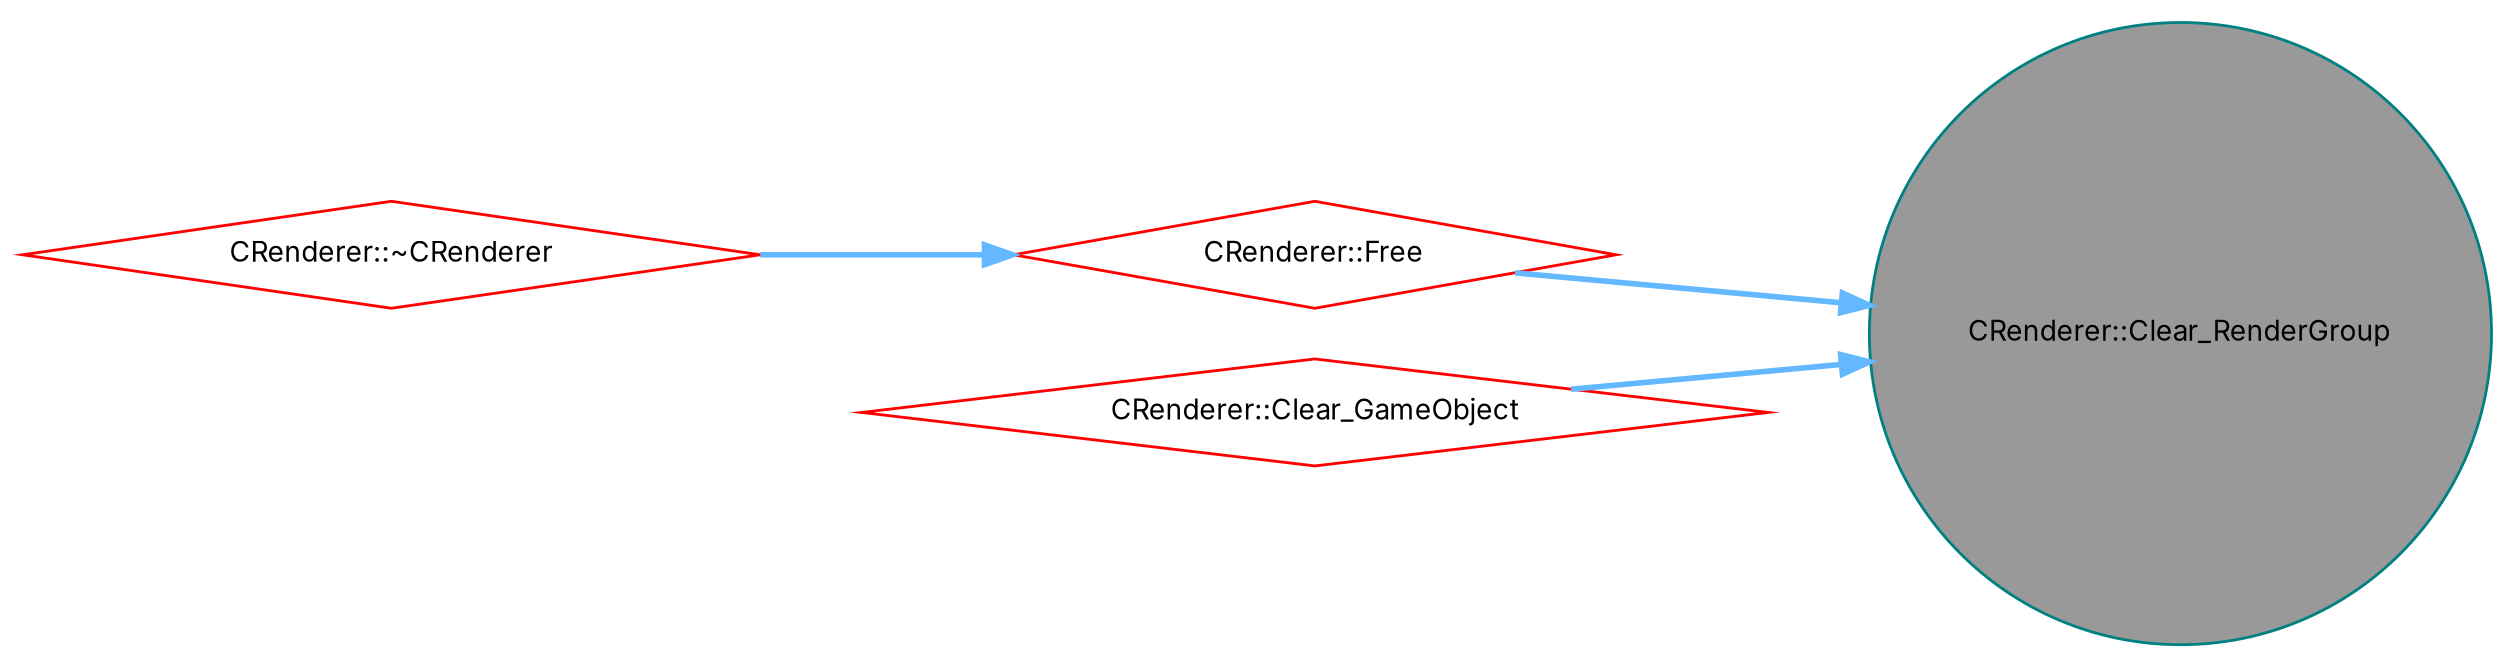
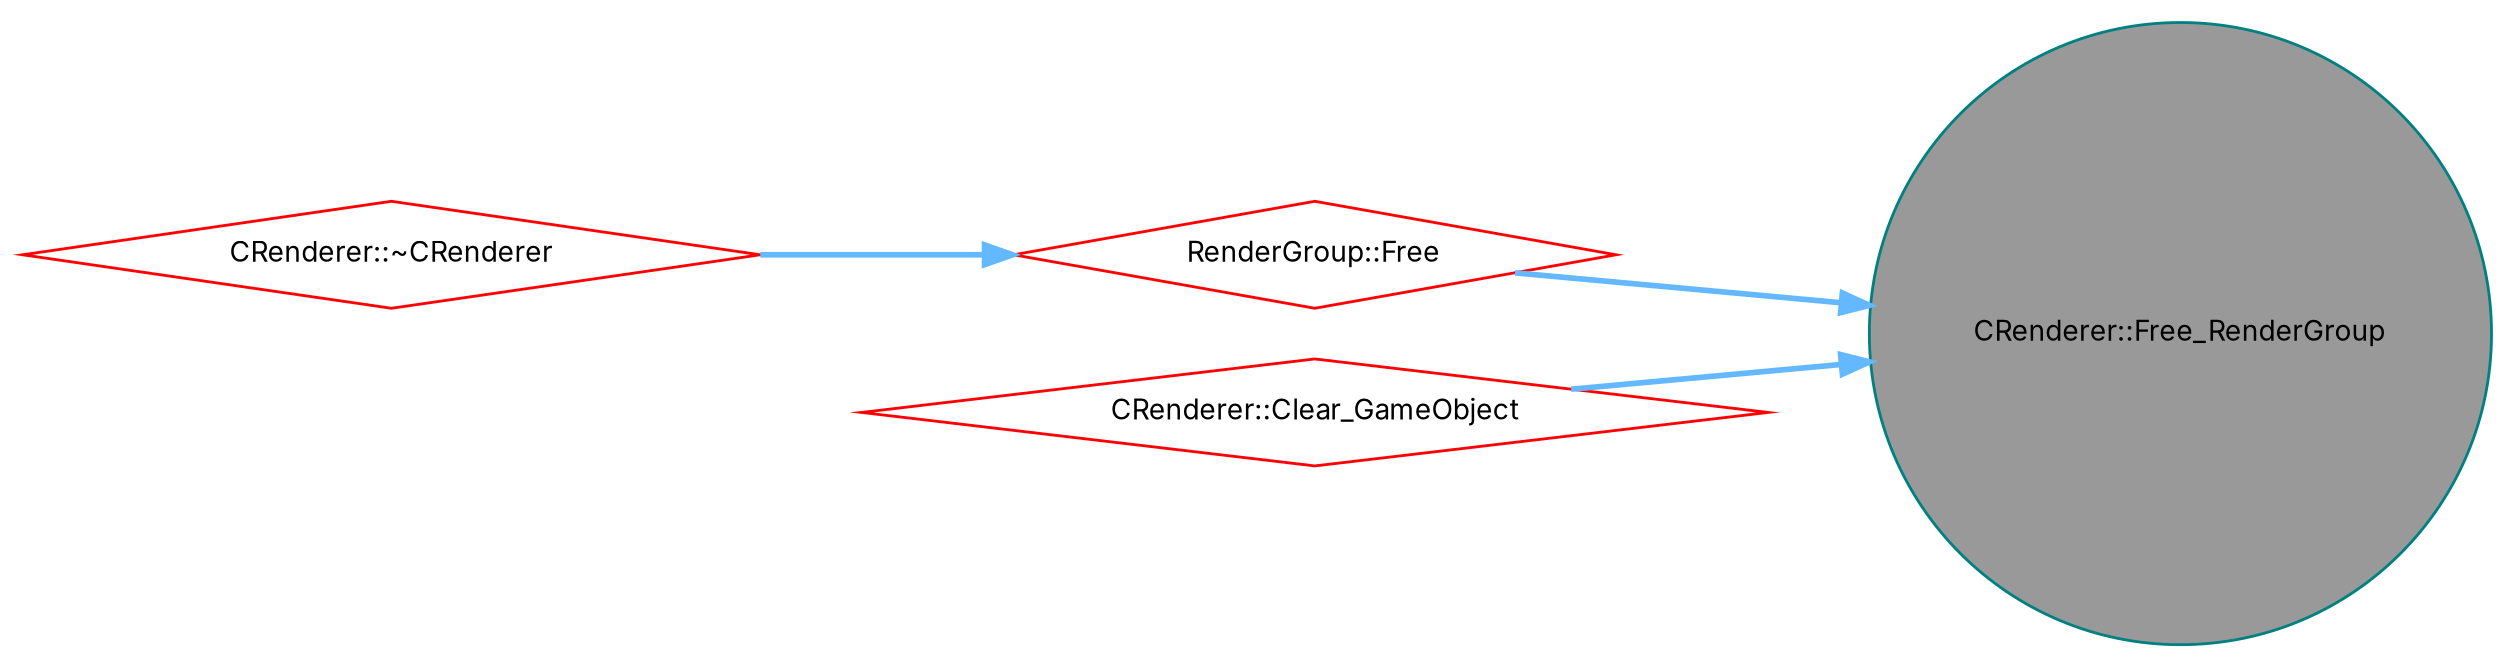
(1315, 255) -> (1315, 255)
(2180, 334) -> (2180, 334)
